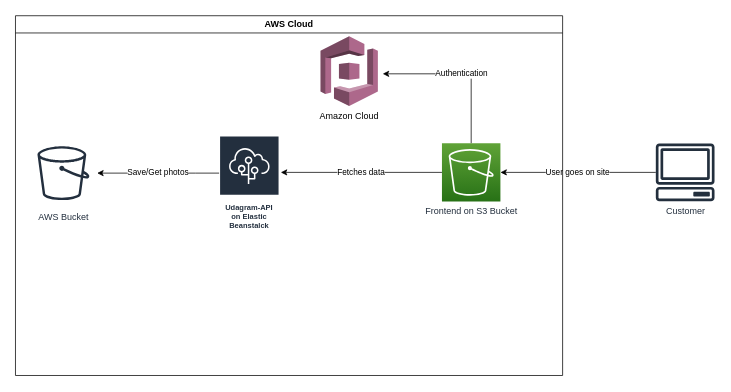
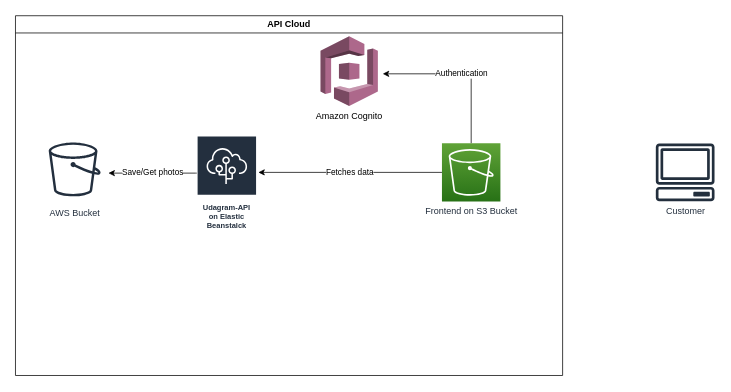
(289, 24) -> (289, 24)
(350, 117) -> (350, 117)
(581, 172) -> none
(63, 173) -> (75, 169)
(249, 184) -> (227, 184)
